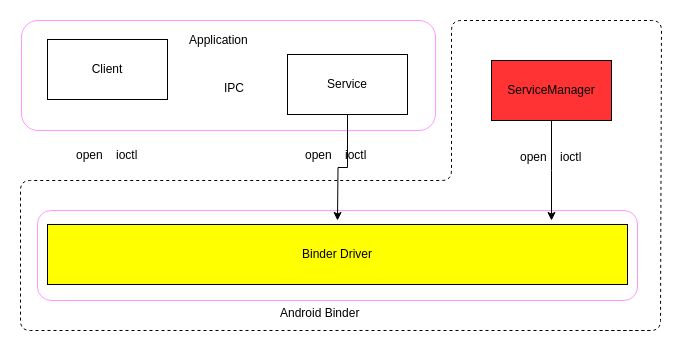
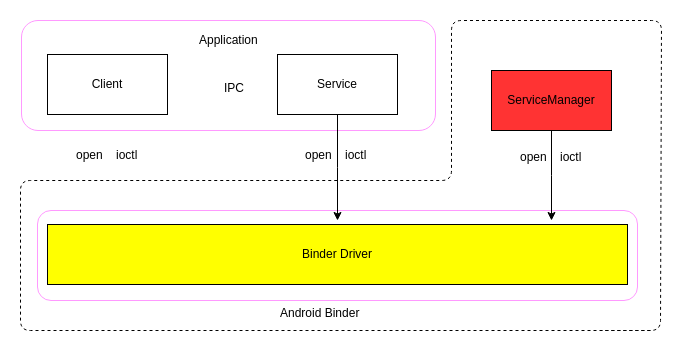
(223, 41) -> (233, 41)
(108, 70) -> (108, 85)
(348, 85) -> (338, 85)
(552, 91) -> (552, 101)
